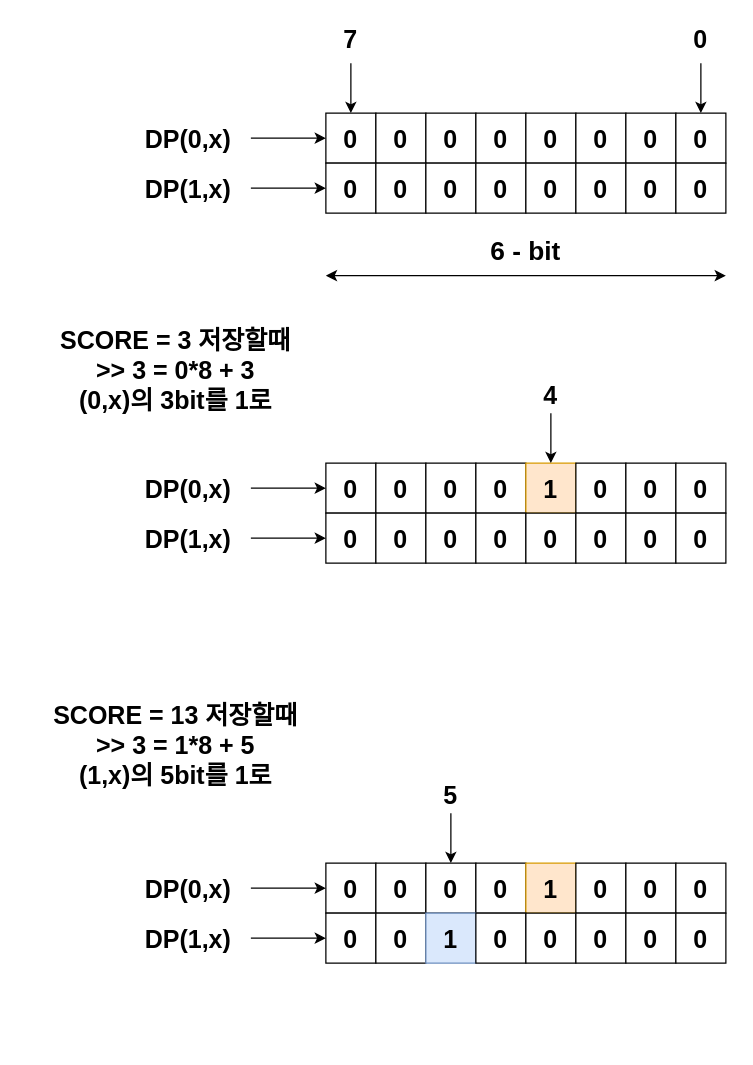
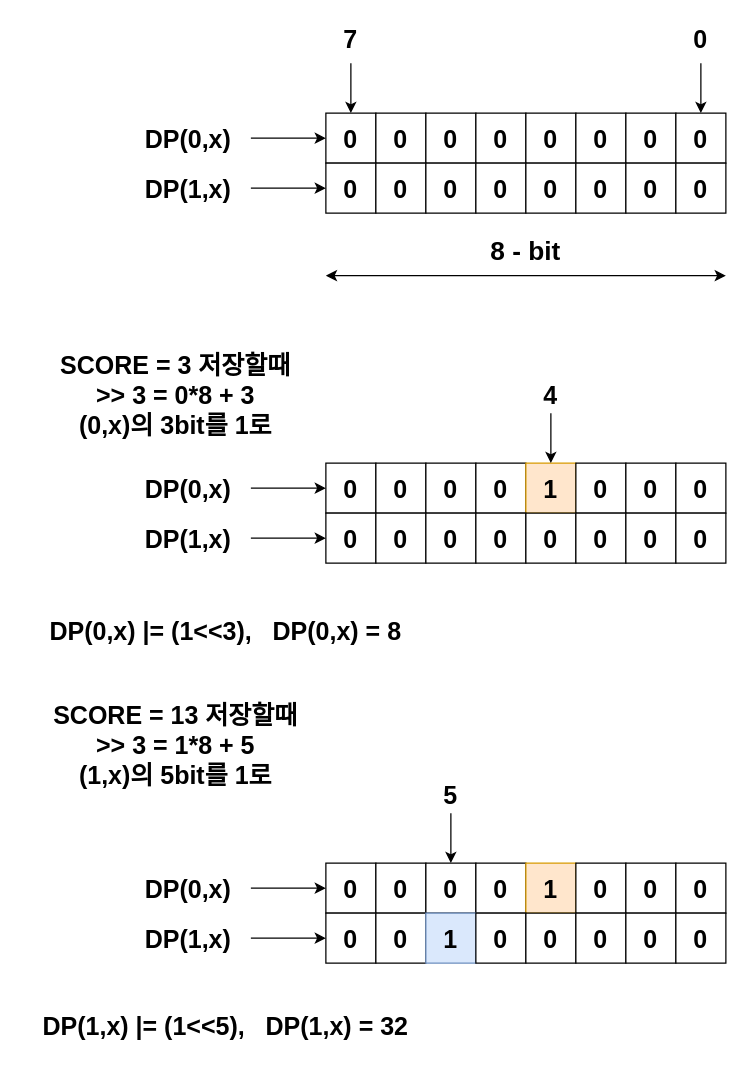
(526, 251) -> (526, 251)
(176, 369) -> (176, 394)
none -> (226, 631)
none -> (226, 1026)
